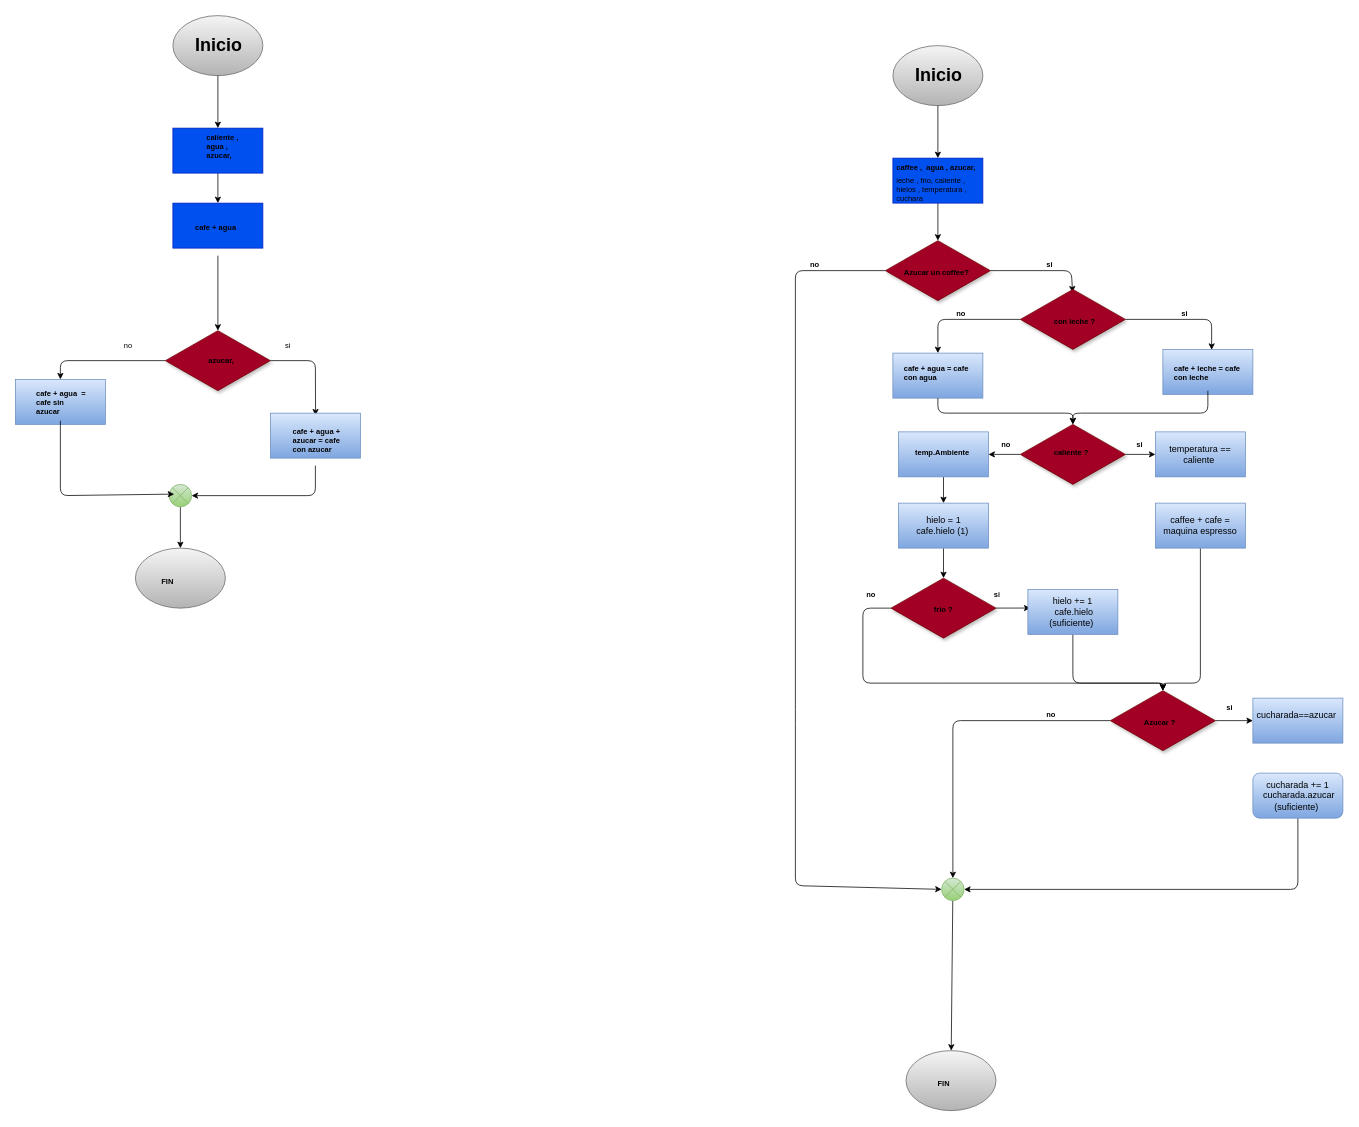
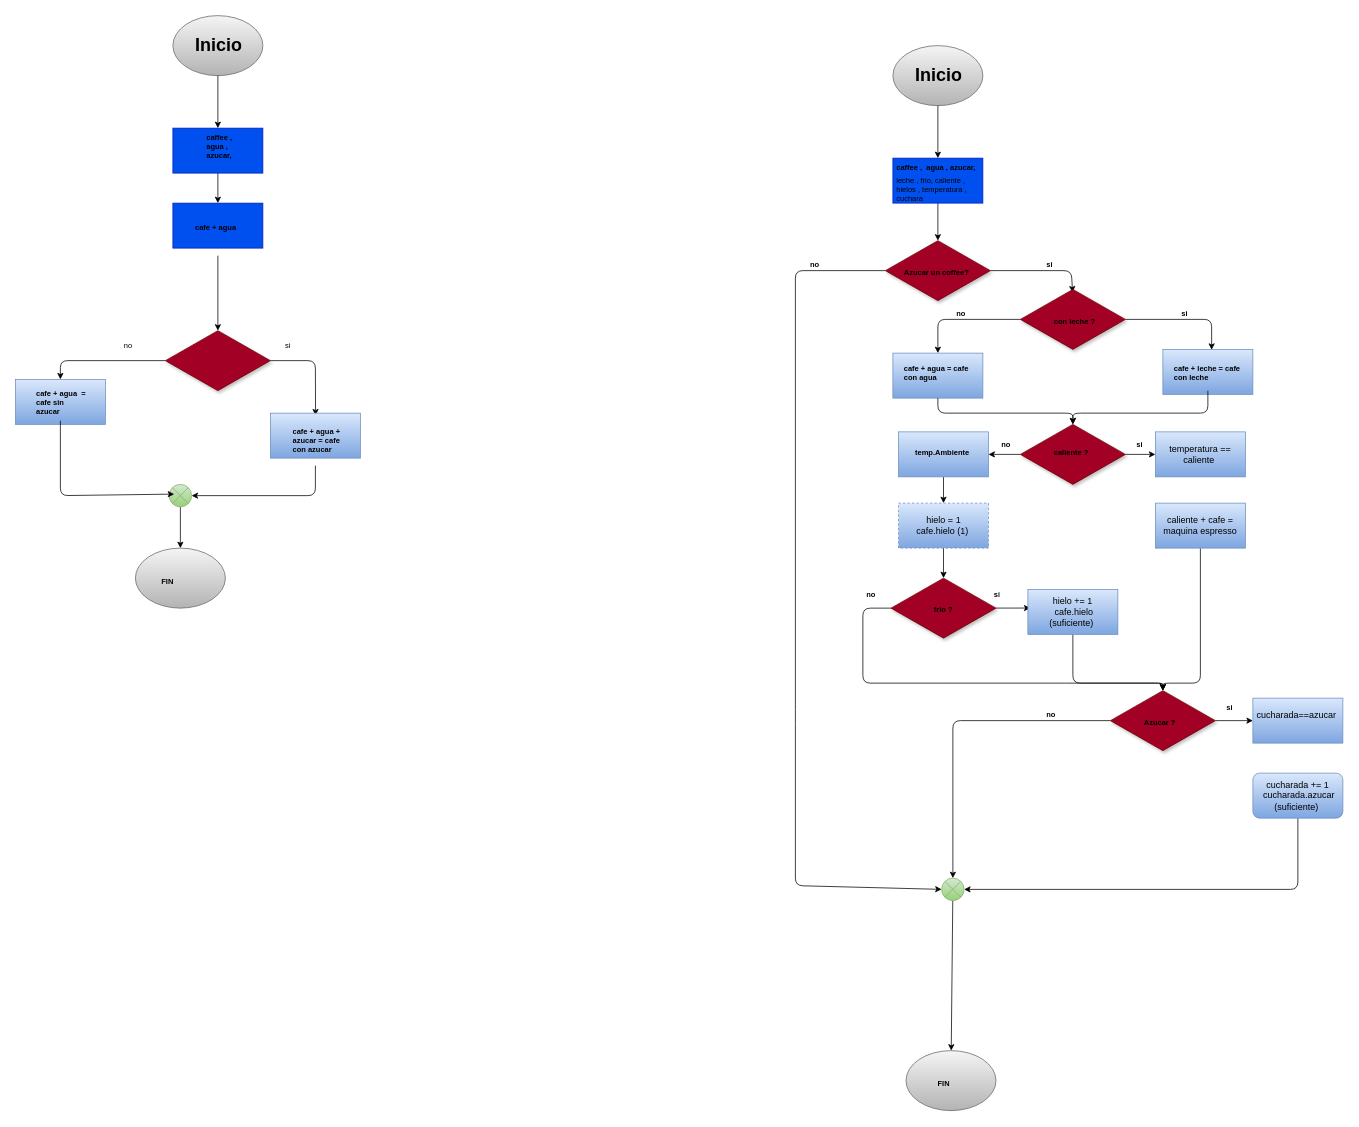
(230, 137) -> (230, 137)
(229, 364) -> none
(944, 525) -> (944, 525)
(1200, 525) -> (1200, 525)
